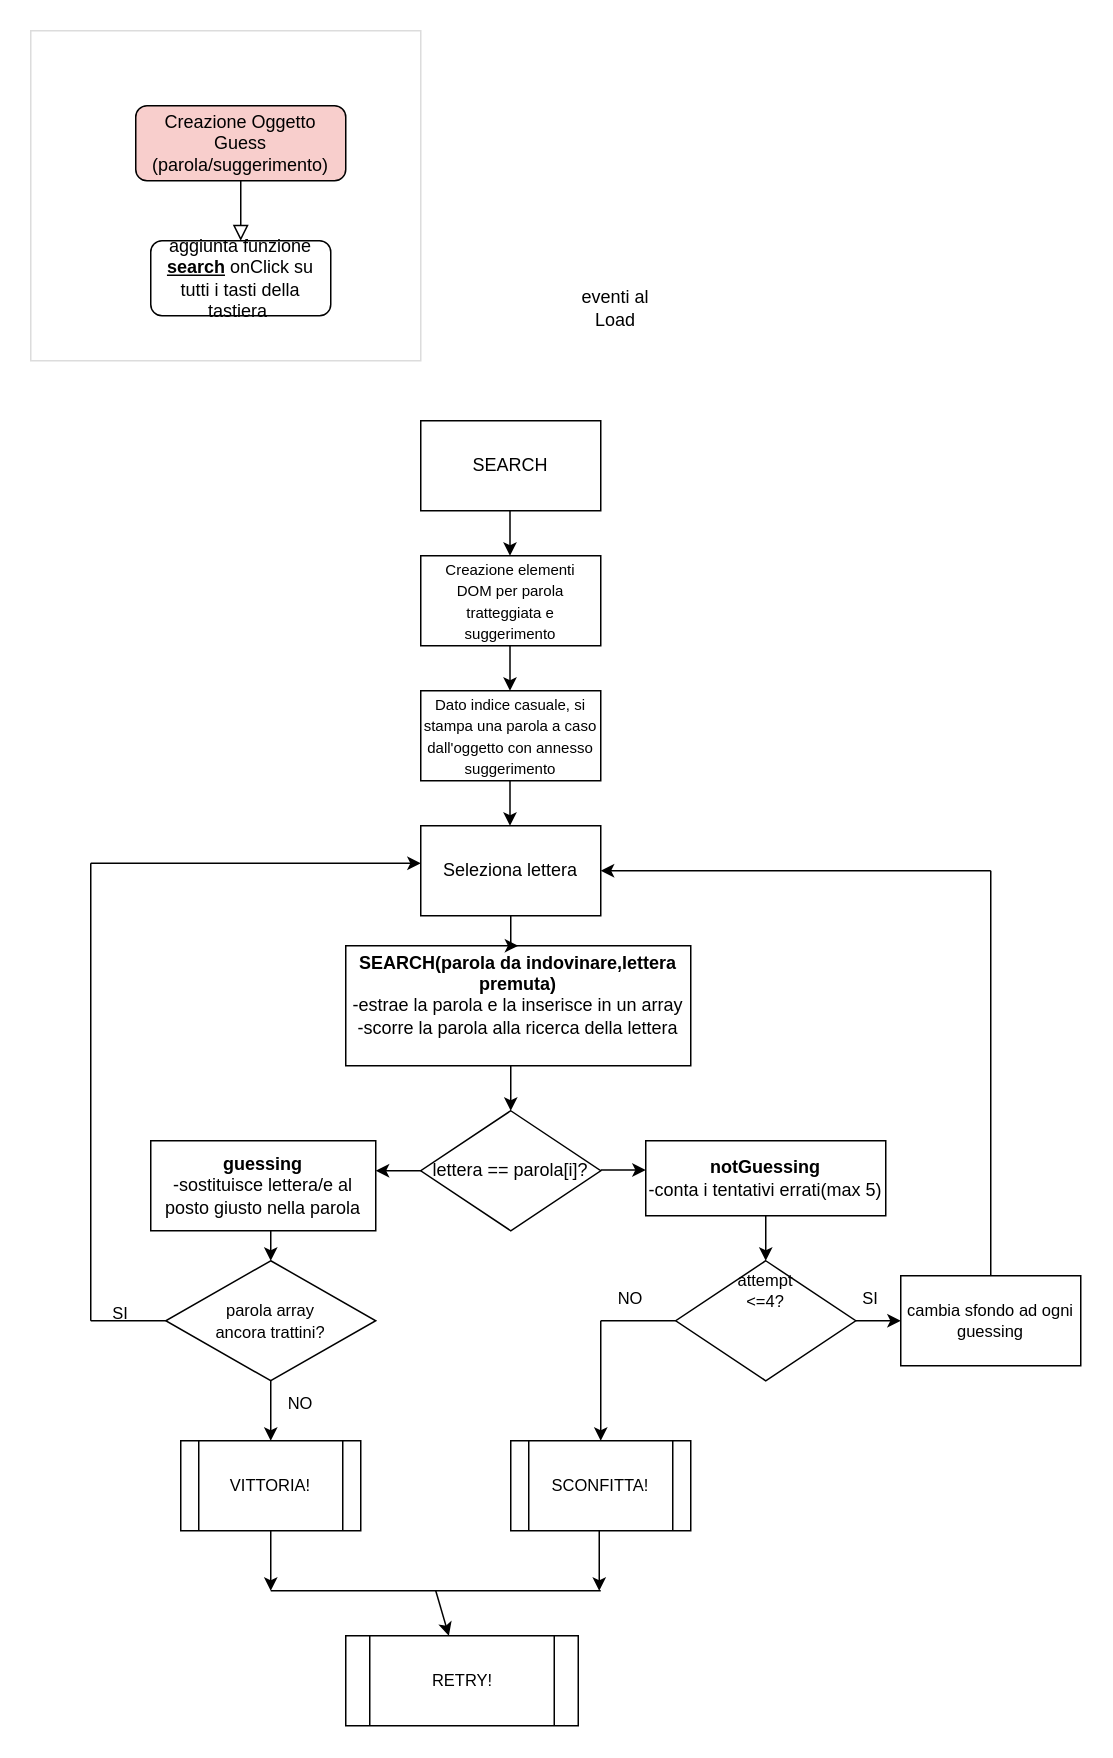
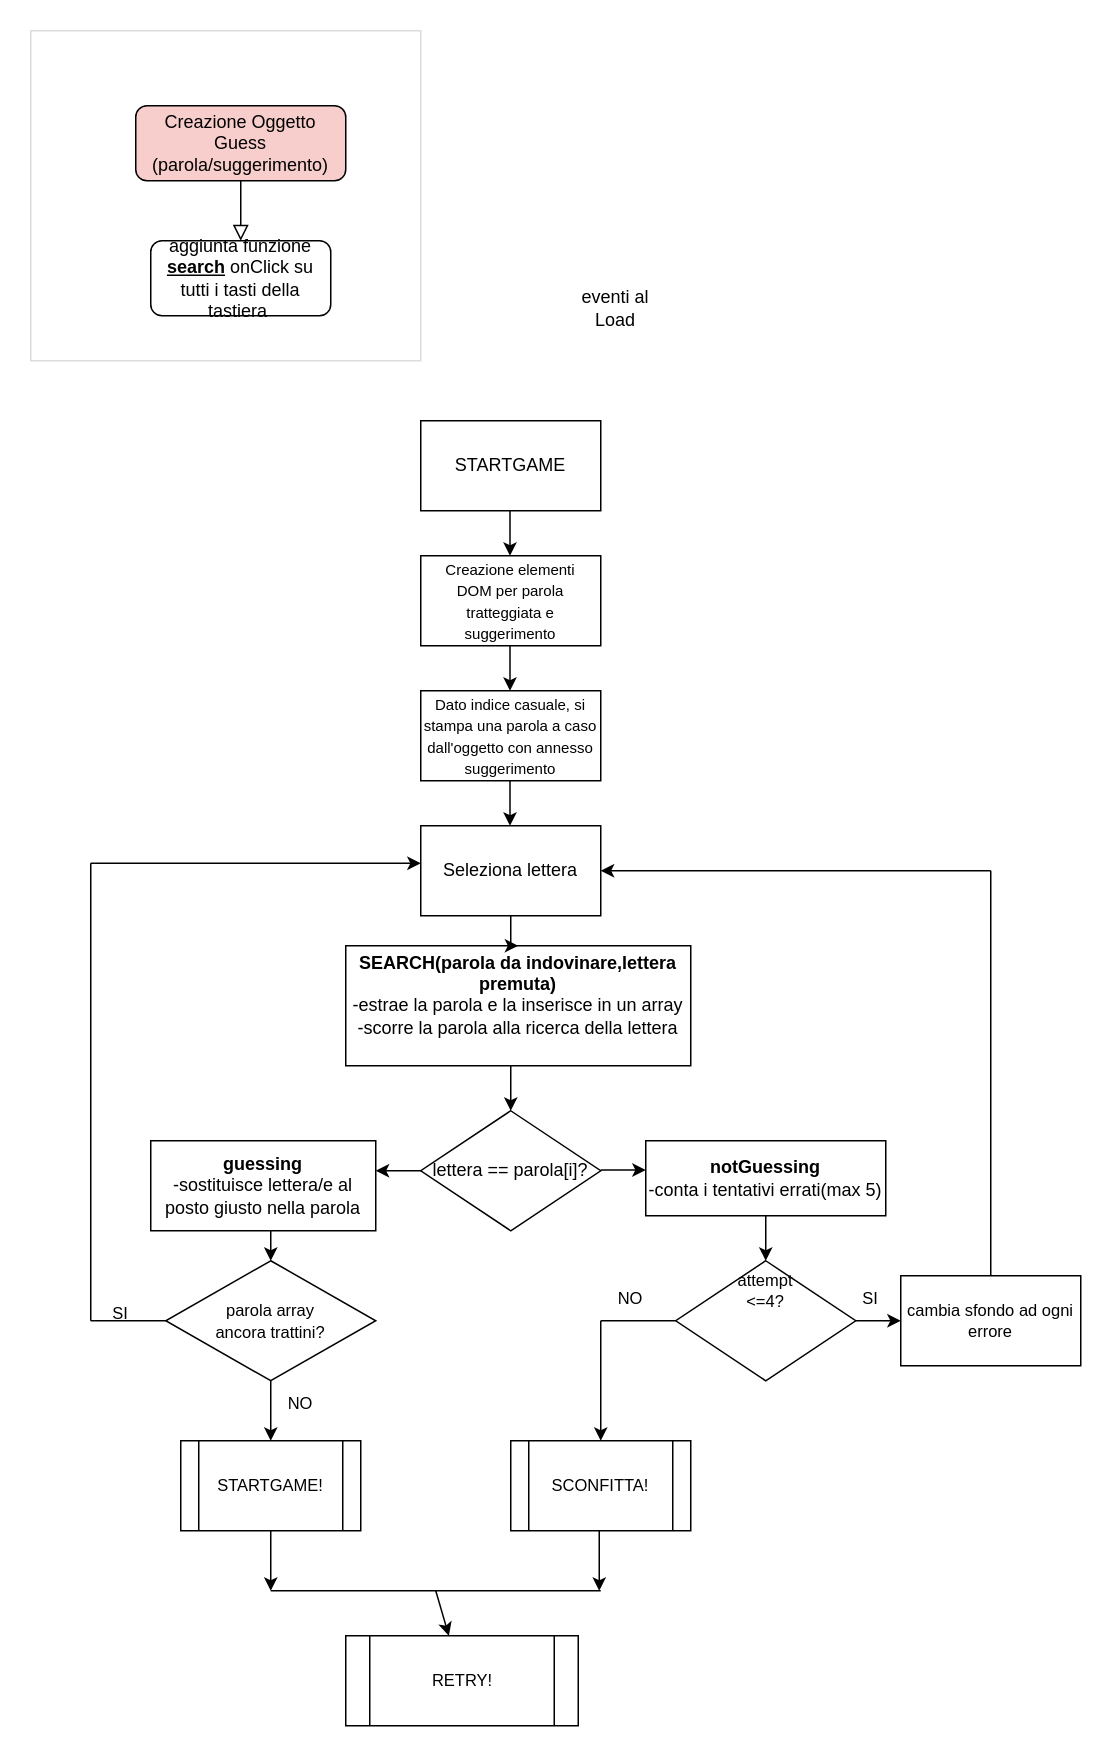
(511, 466) -> (511, 466)
(991, 1321) -> (991, 1321)
(271, 1486) -> (271, 1486)
